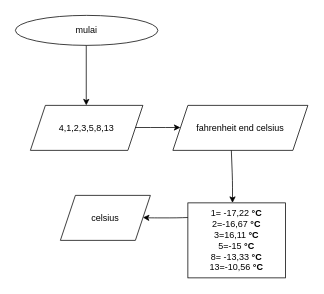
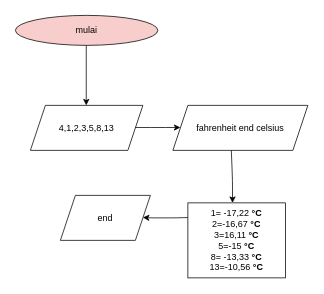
(87, 30) -> (87, 30)
(105, 218) -> (105, 218)
